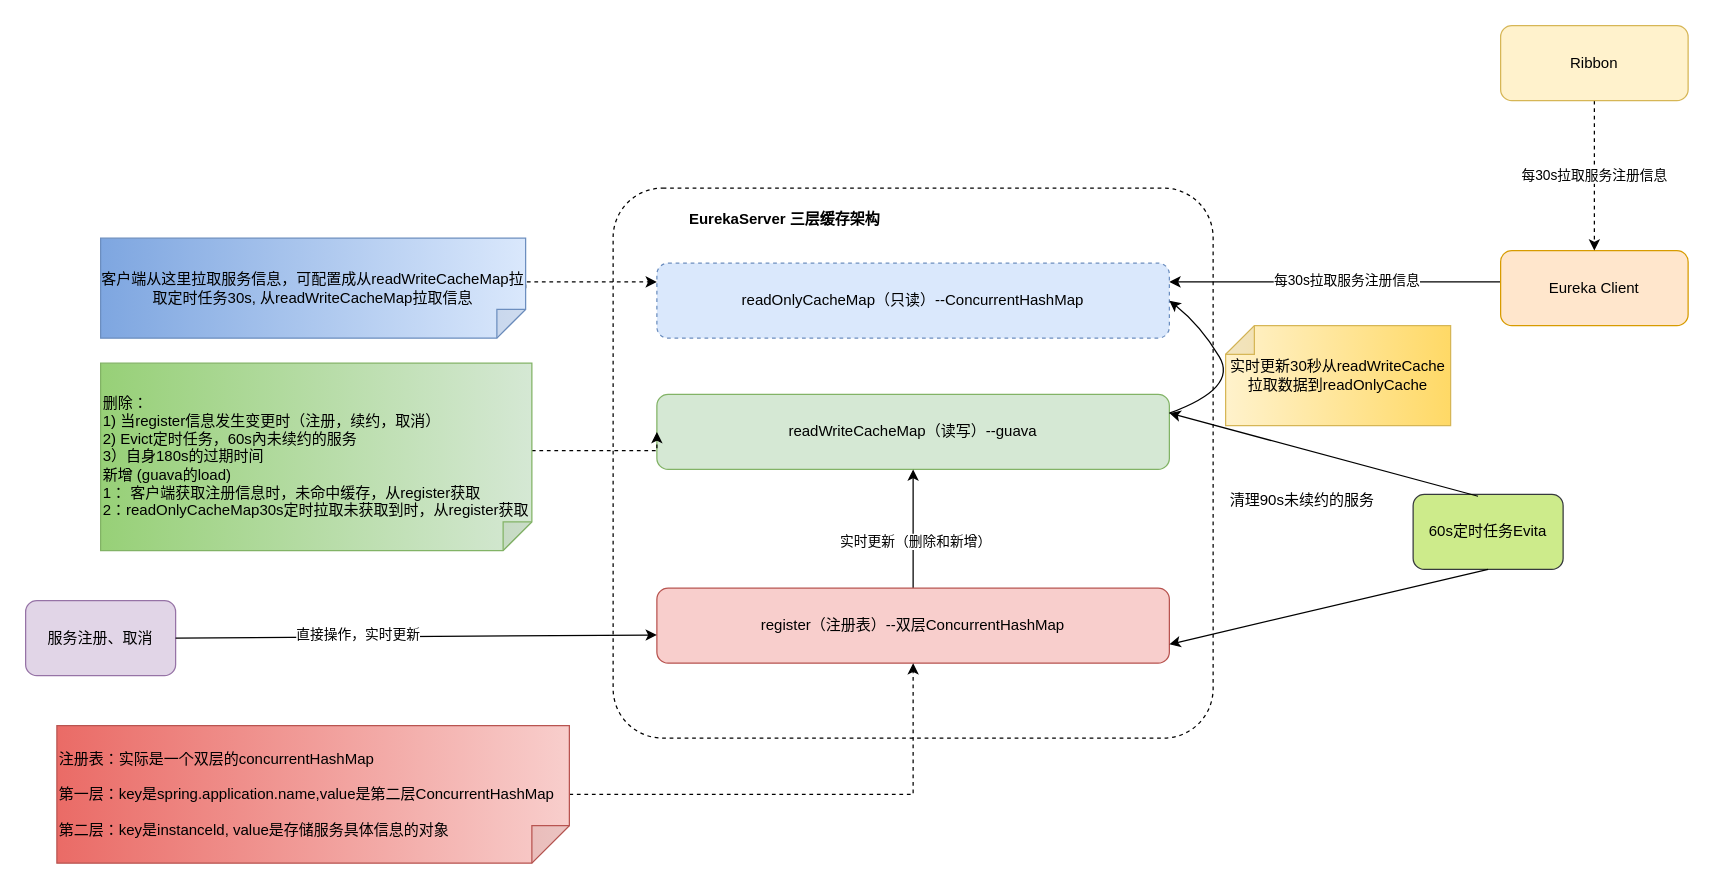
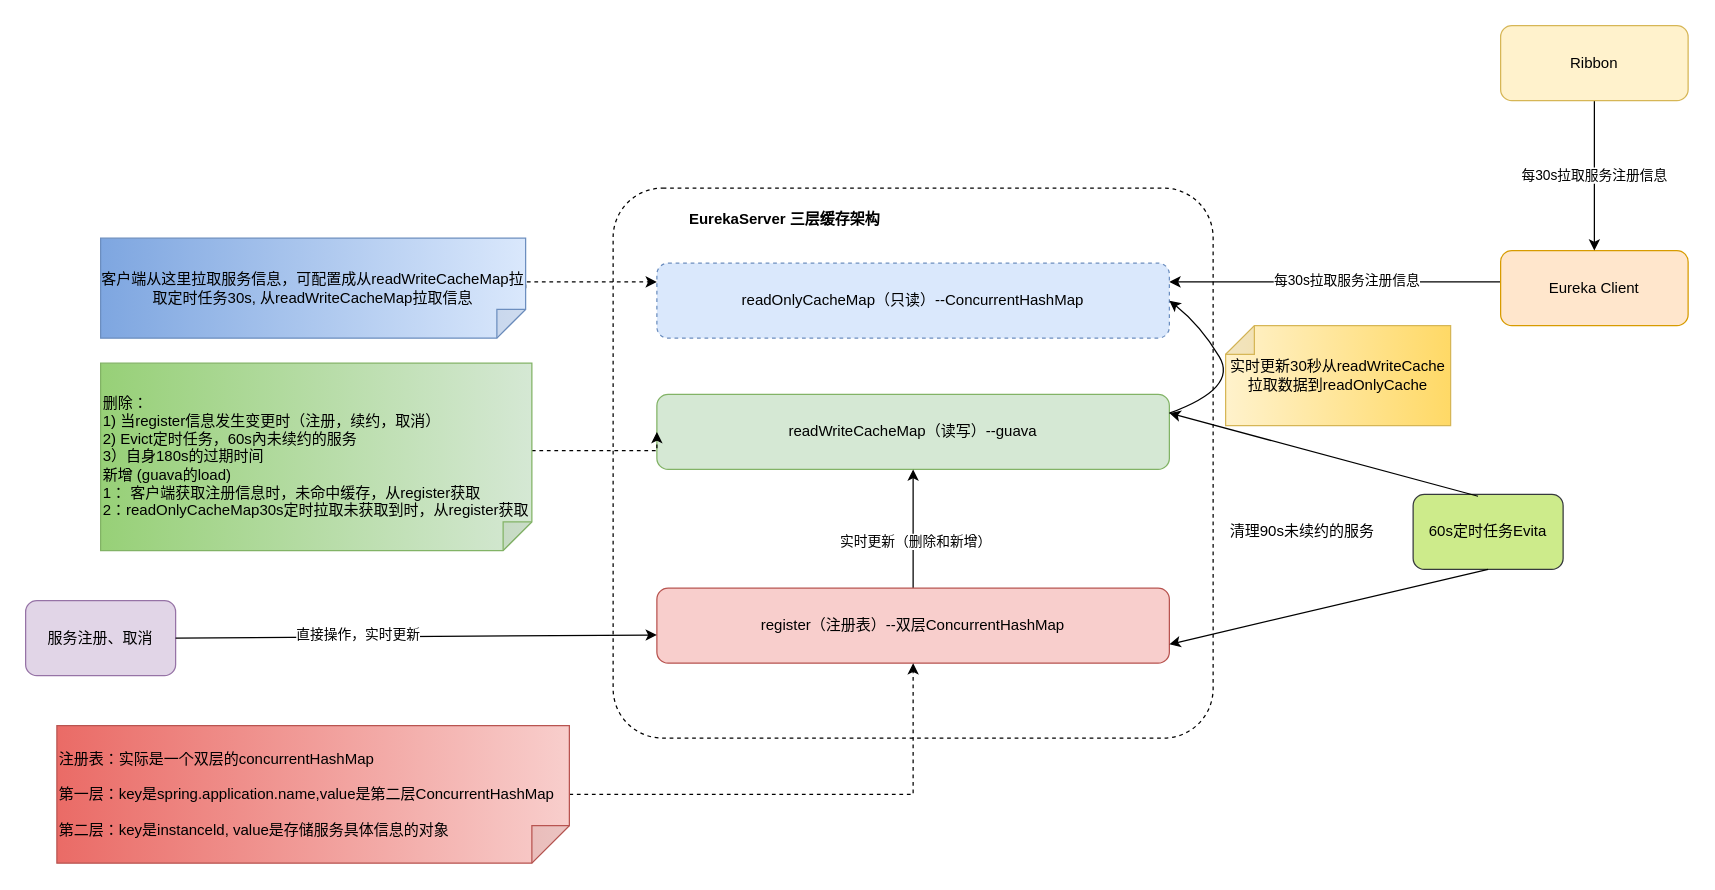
(1594, 135) -> (1594, 135)
(1303, 501) -> (1303, 532)
